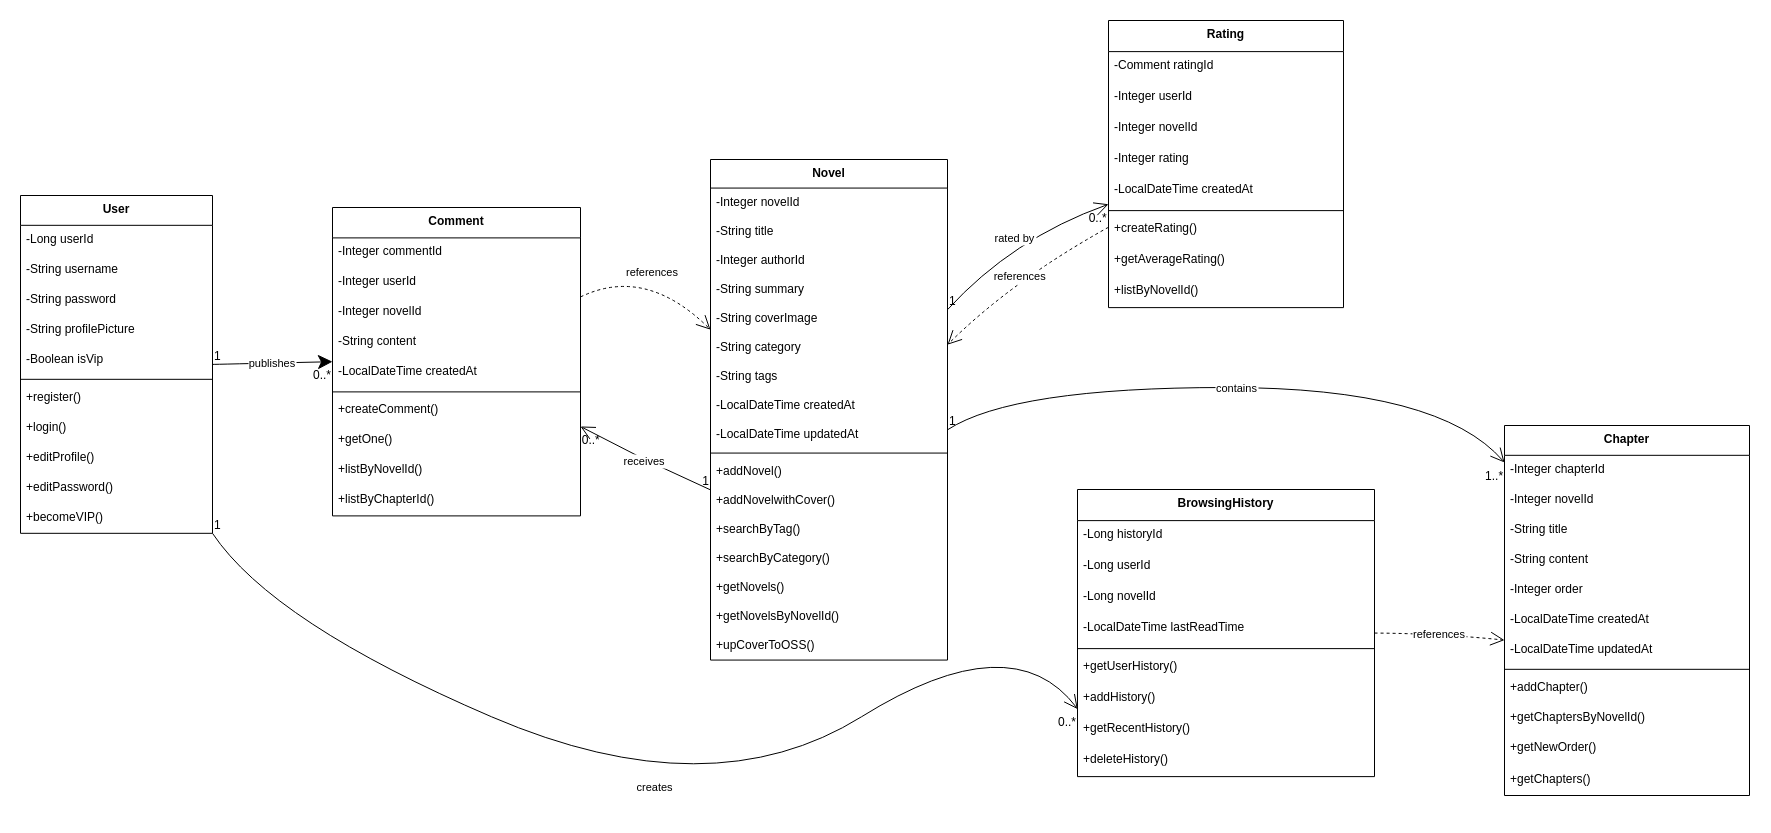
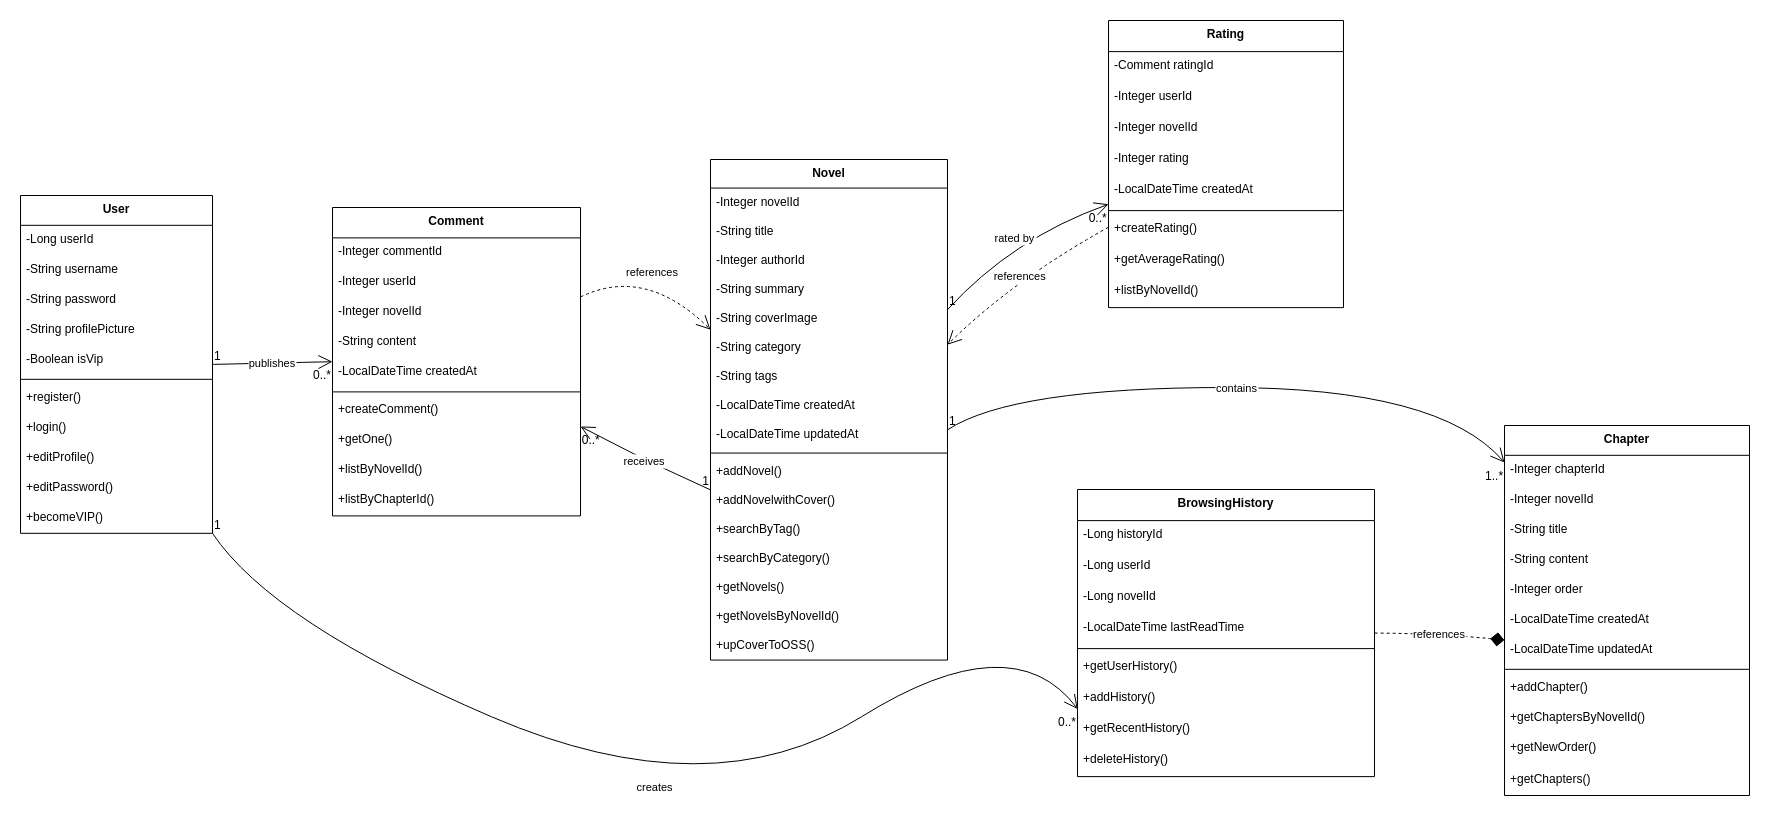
(320, 362) -> (324, 362)
(1495, 639) -> (1490, 639)
